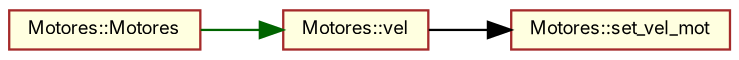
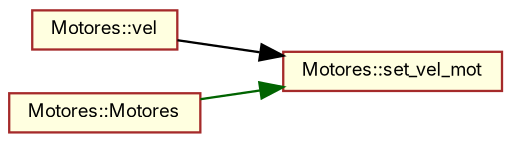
(230, 30) -> (230, 95)
